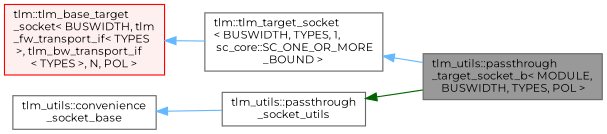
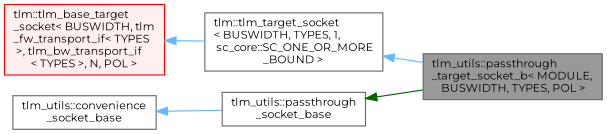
(294, 109) -> (294, 109)
